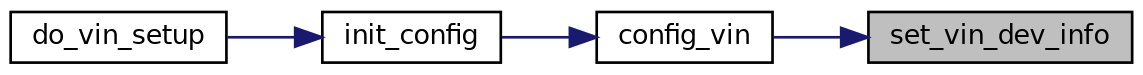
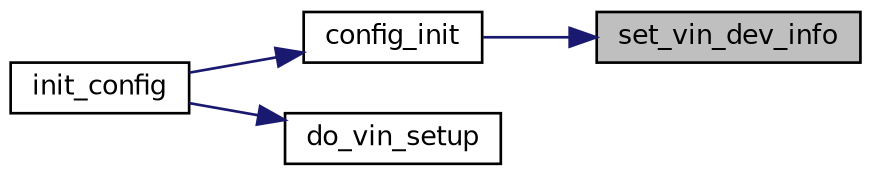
(261, 37) -> (224, 109)
(685, 37) -> (393, 37)
